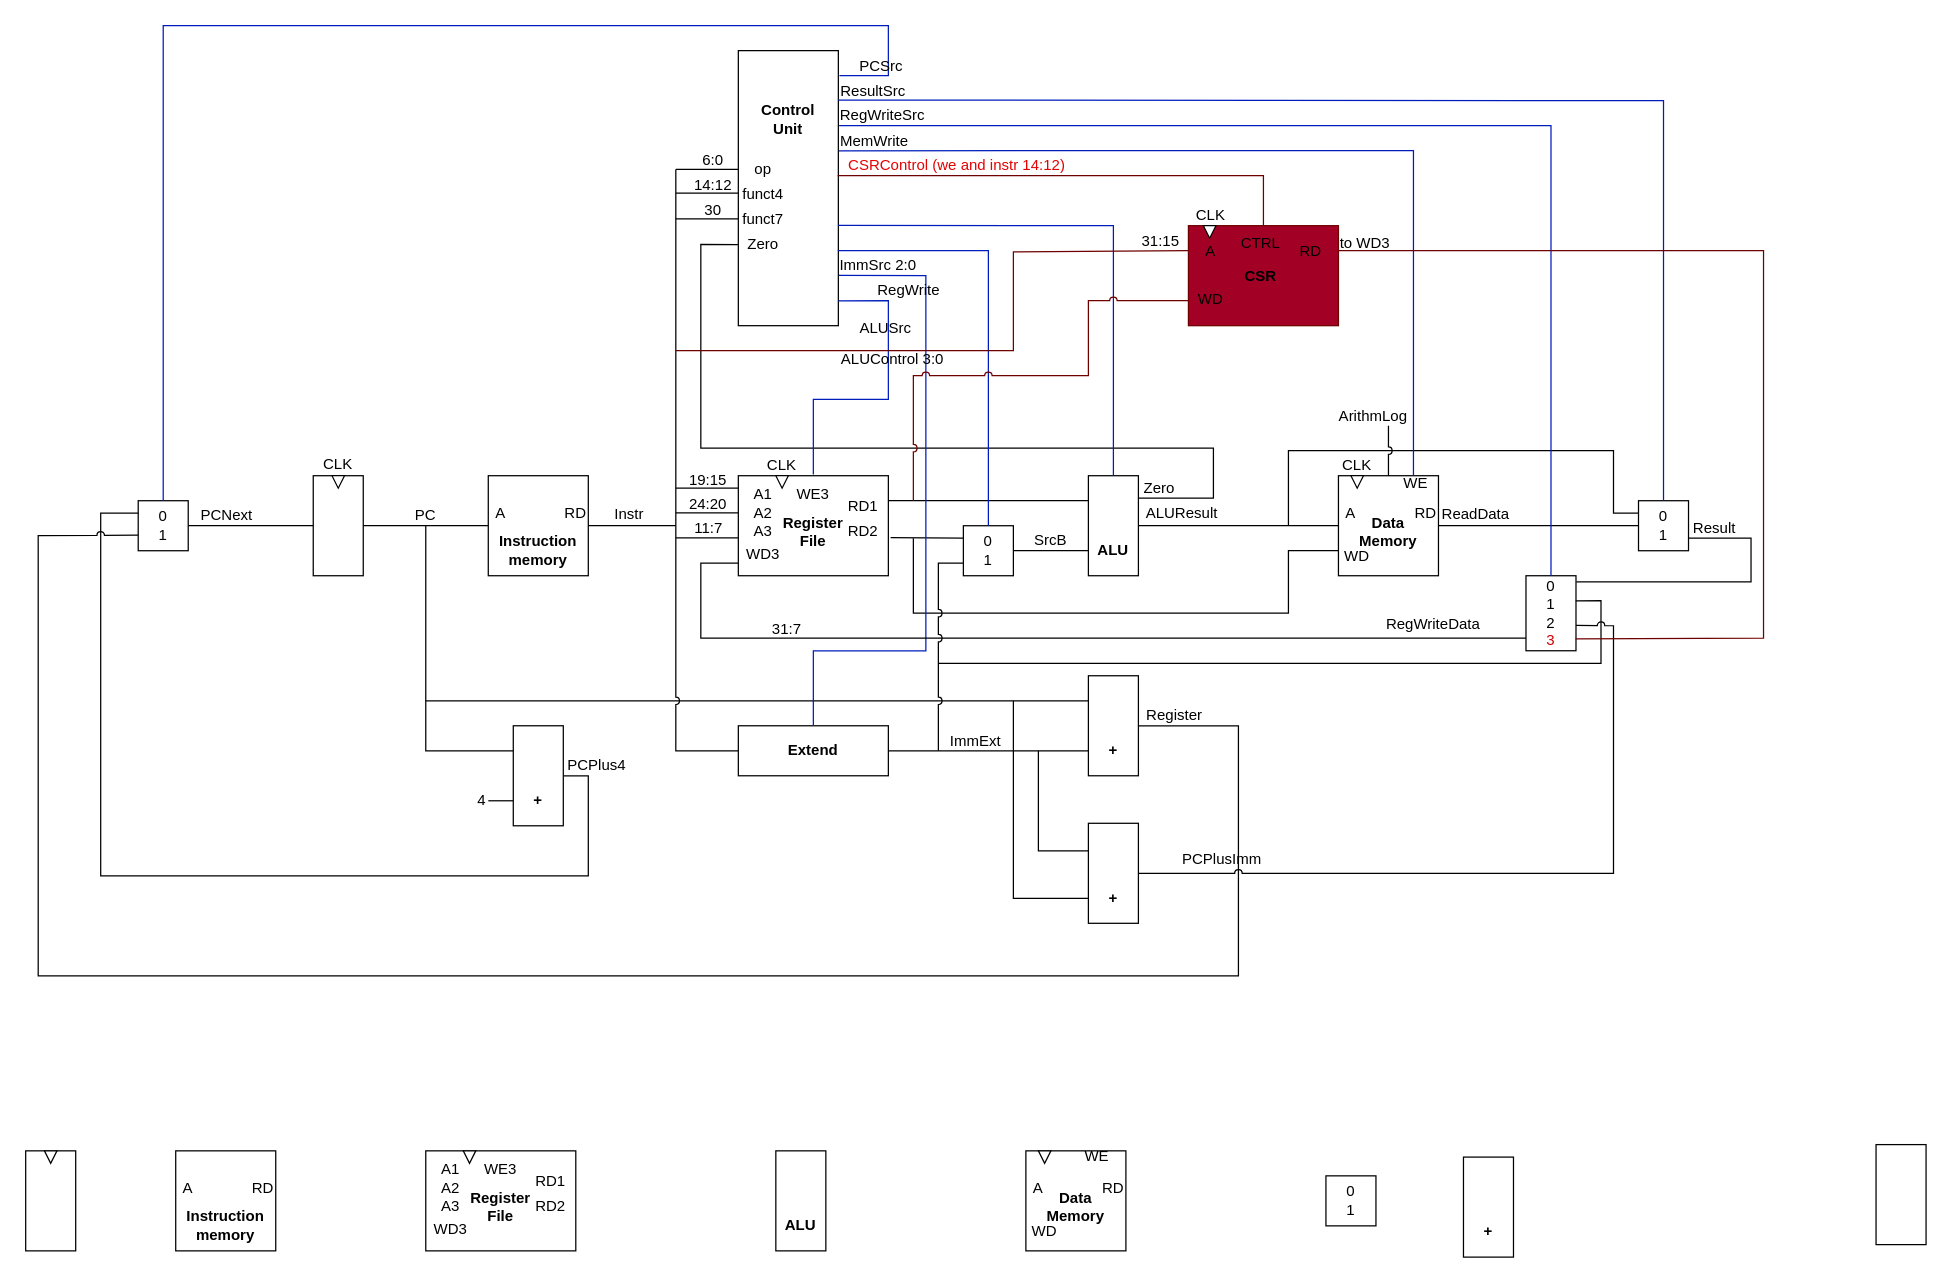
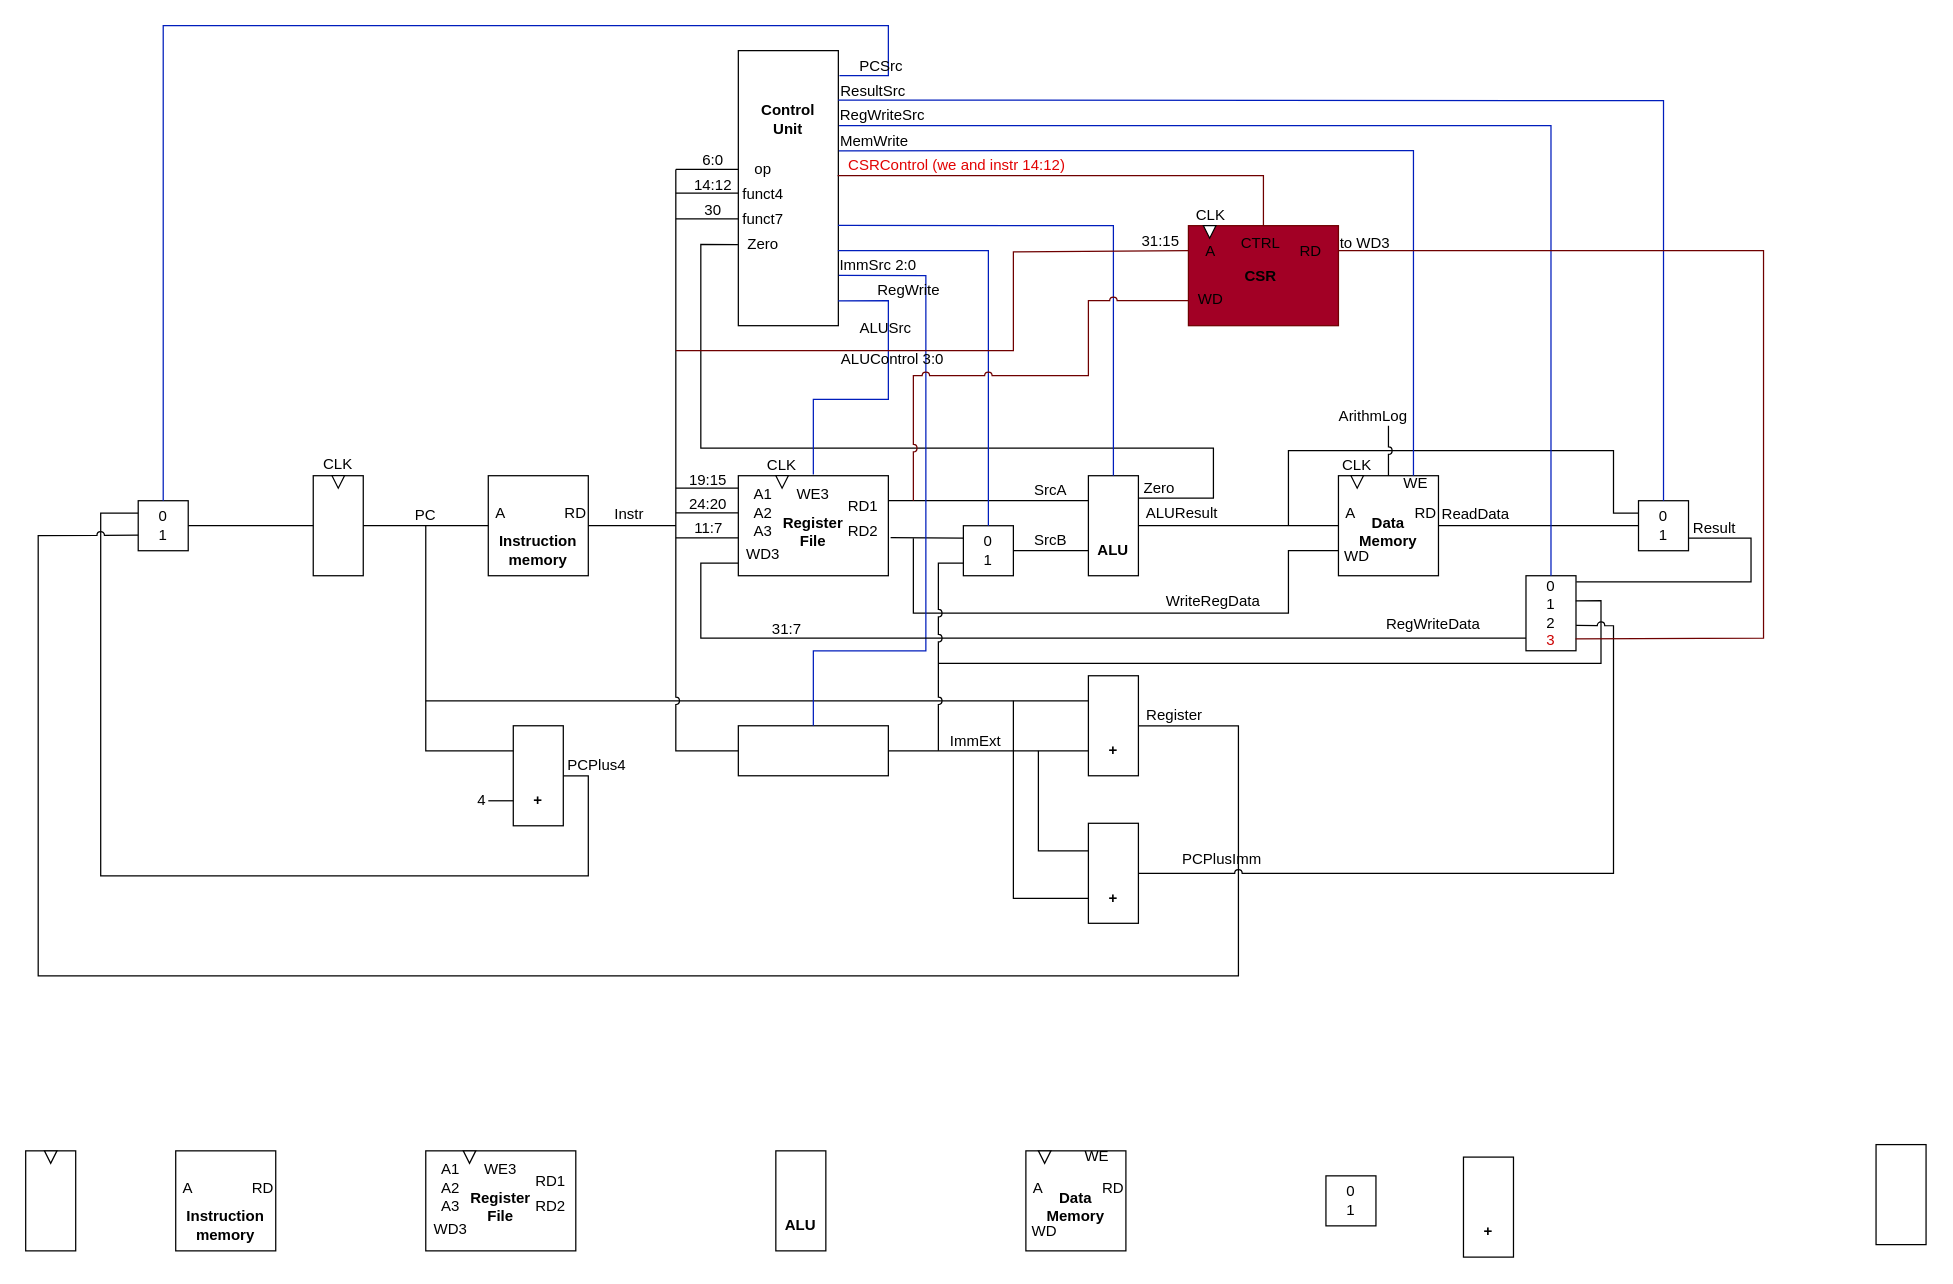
none -> (1051, 491)
(227, 516) -> none
none -> (1213, 602)
(813, 751) -> none
